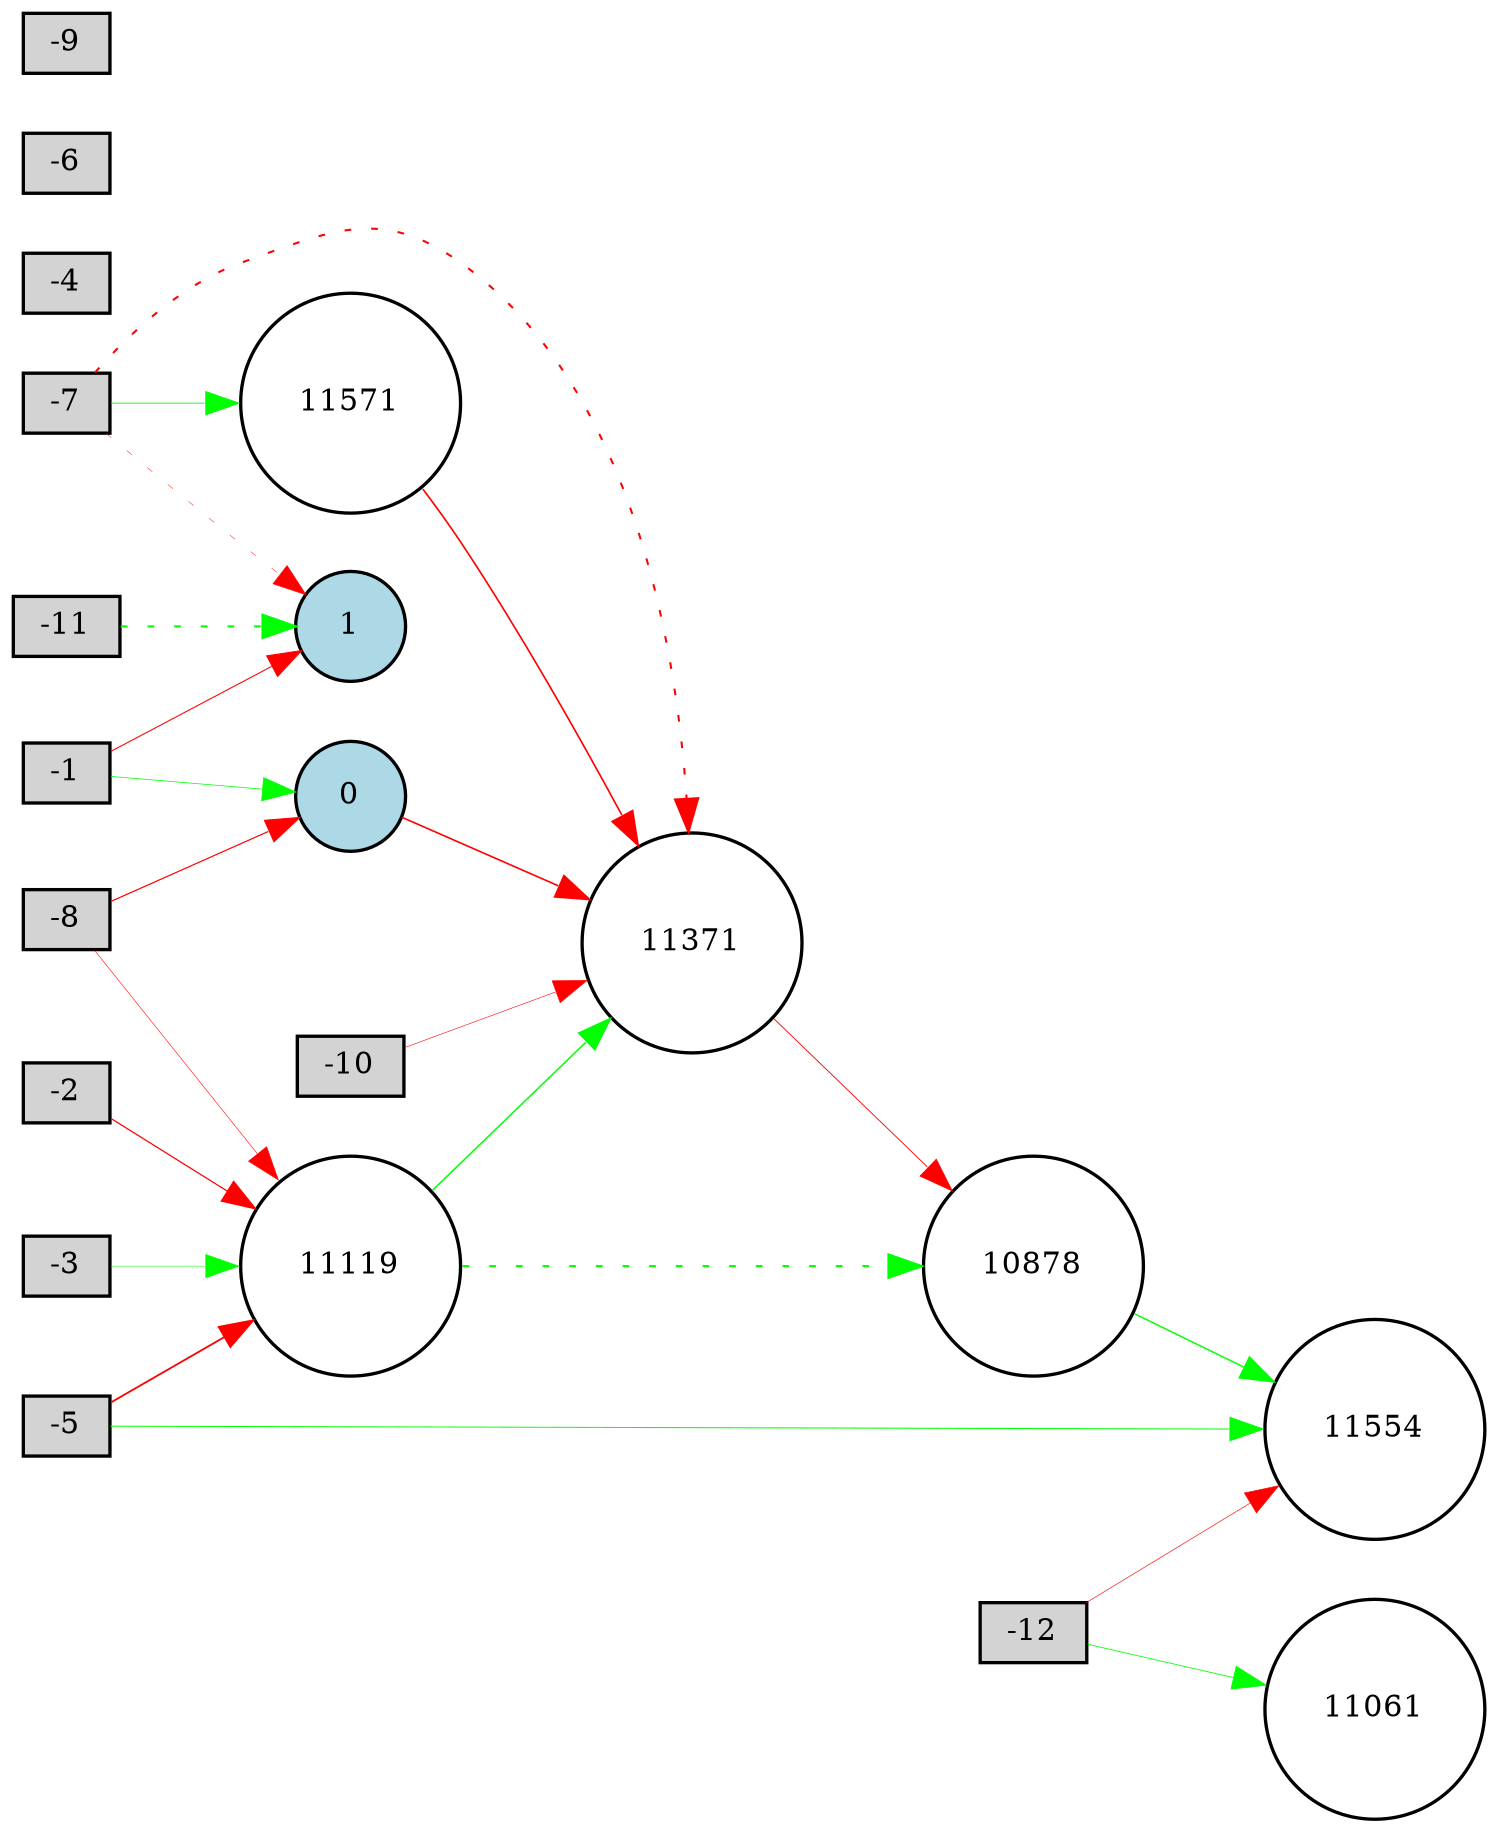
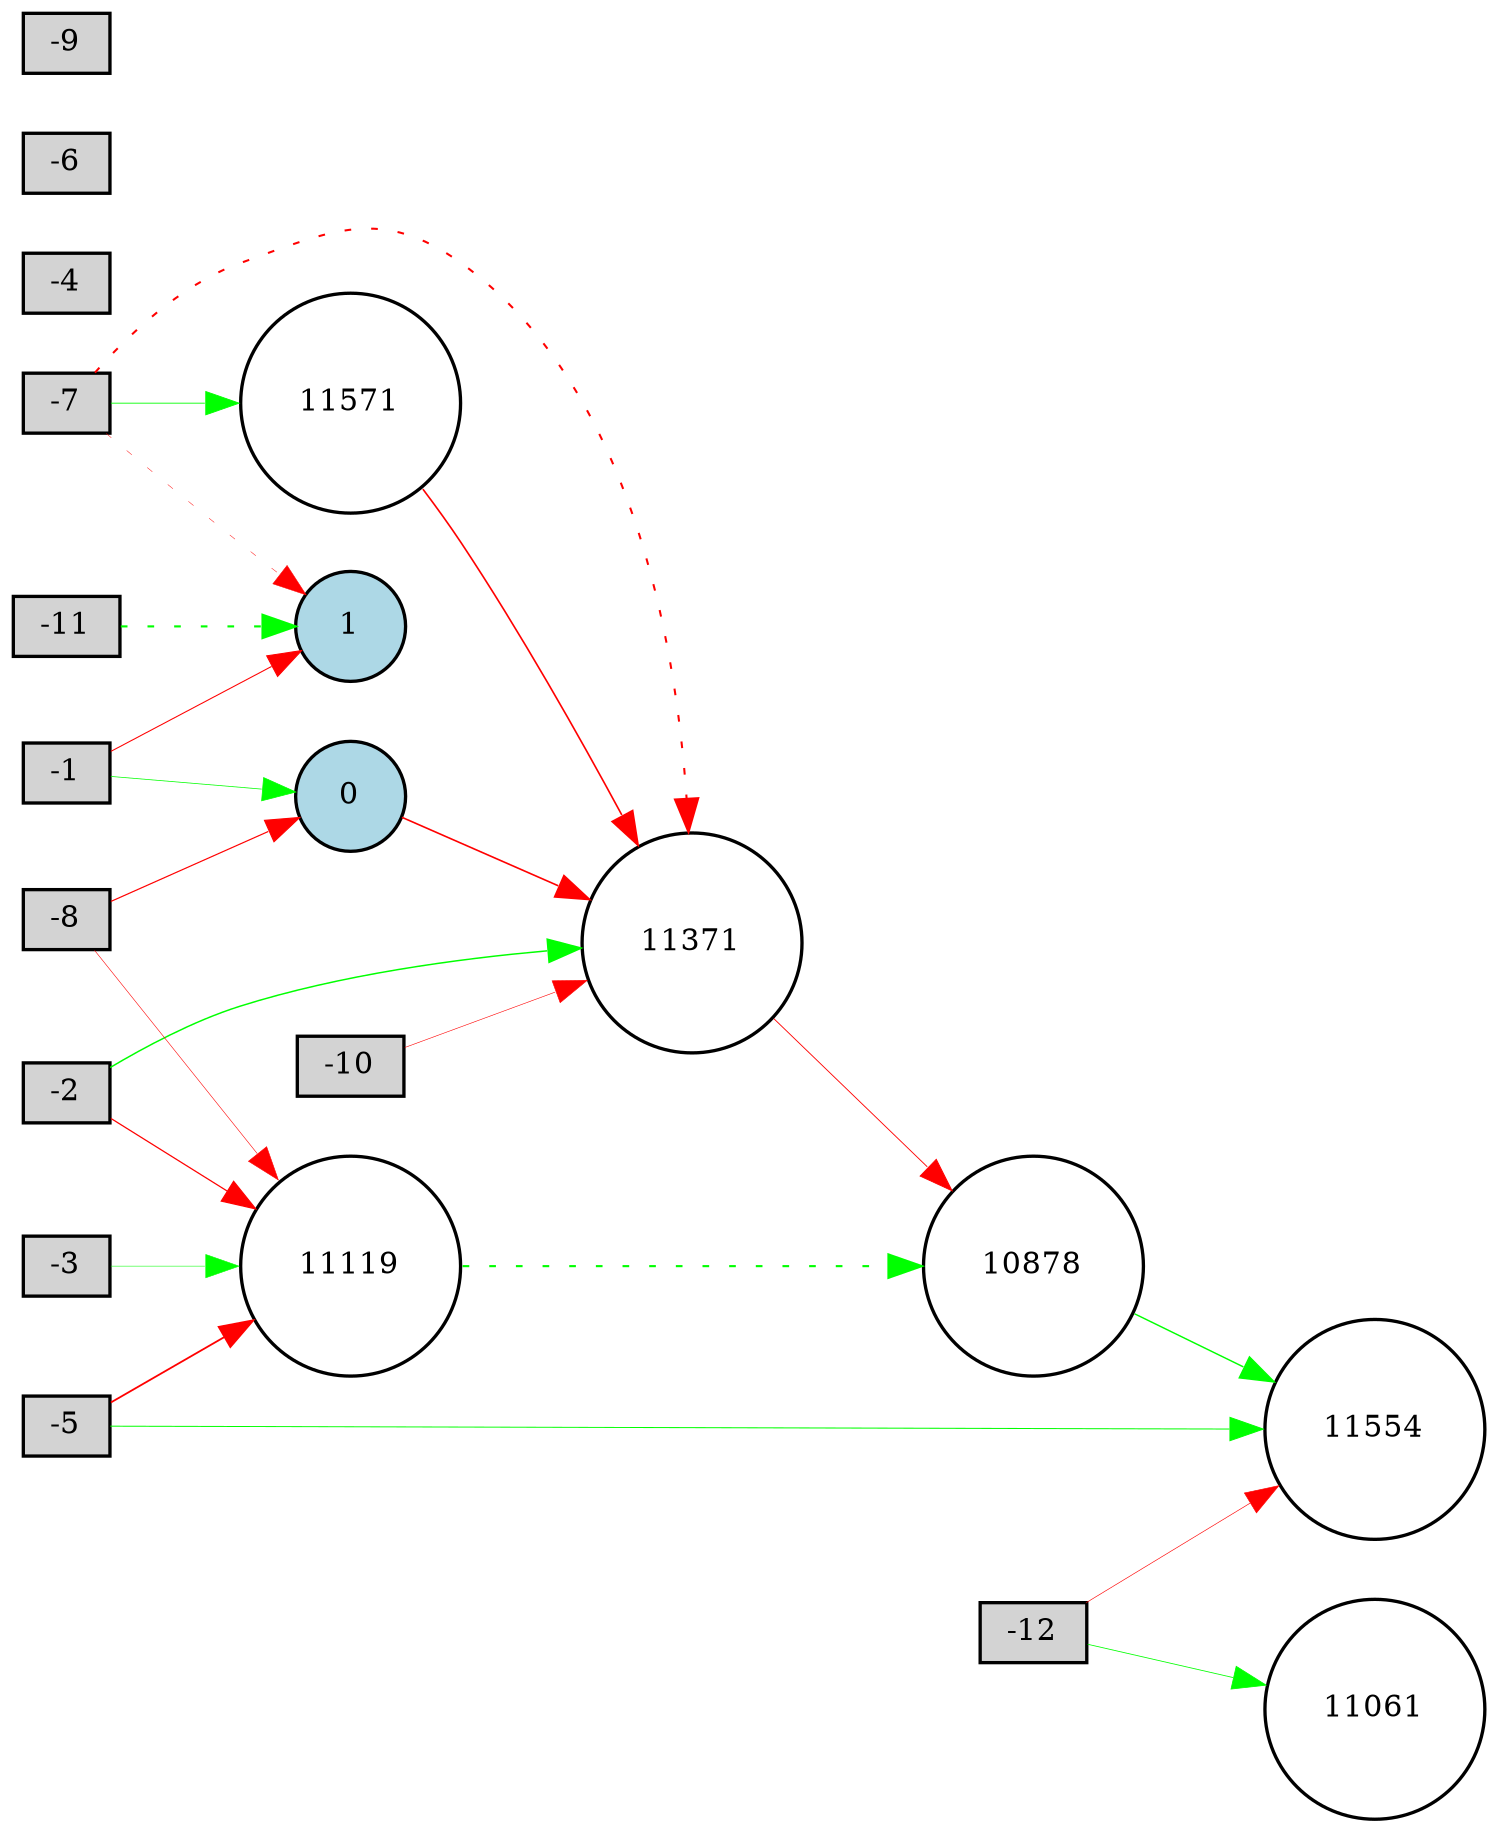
(509, 1116) -> (322, 985)
